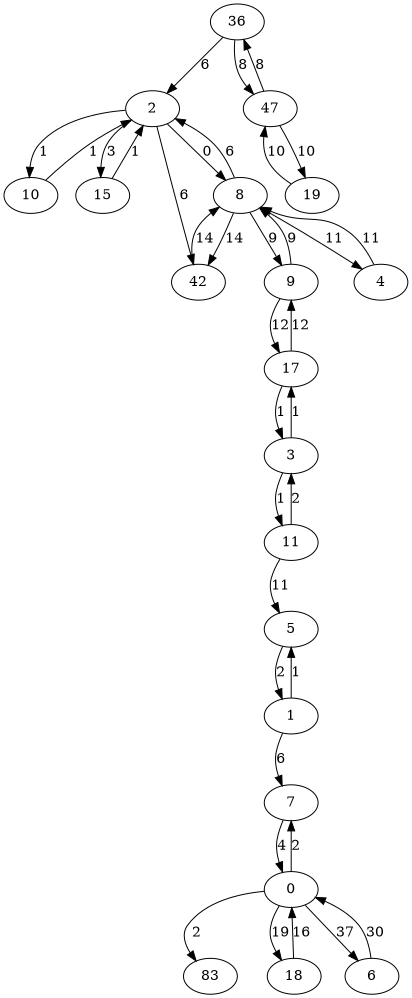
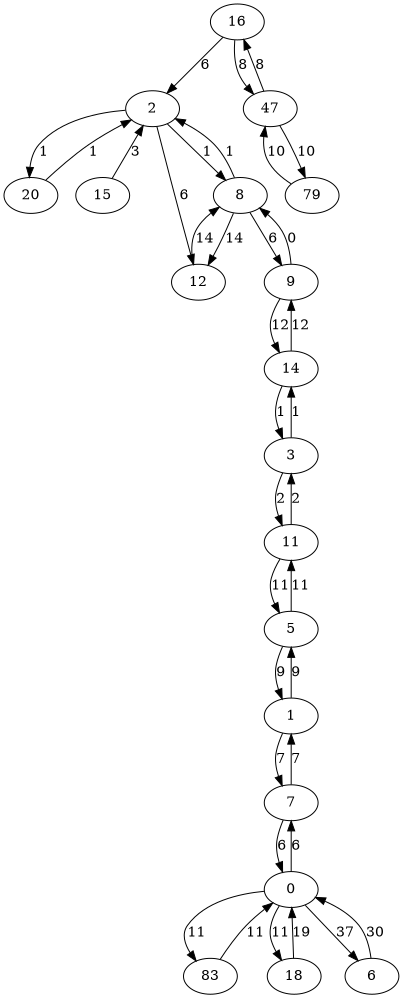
(237, 22) -> (237, 22)
(110, 140) -> none
(136, 152) -> (136, 152)
(207, 152) -> (207, 152)
(230, 152) -> (230, 152)
(31, 195) -> (31, 195)
(312, 195) -> (312, 195)
(273, 239) -> (273, 239)
(292, 239) -> (292, 239)
(198, 282) -> (198, 282)
(381, 282) -> none
(291, 369) -> (291, 369)
(281, 499) -> (281, 499)
none -> (291, 591)
(281, 673) -> (281, 673)
(296, 673) -> (296, 673)
(281, 759) -> (281, 759)
none -> (291, 764)
(282, 846) -> (282, 846)
(296, 846) -> (296, 846)
none -> (240, 932)
(197, 933) -> (197, 933)
(281, 933) -> (281, 933)
(302, 933) -> (302, 933)
